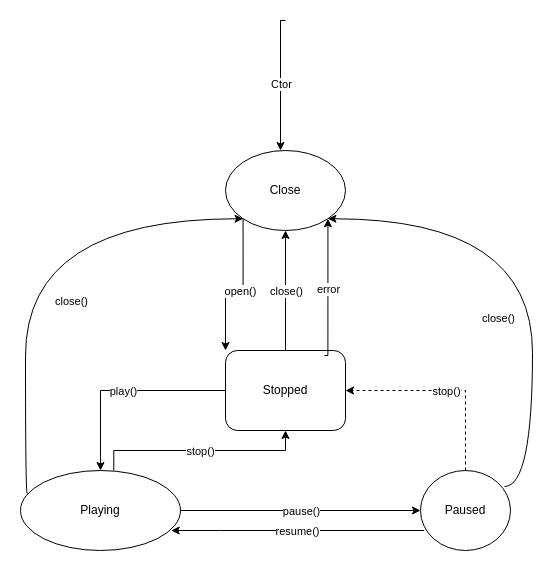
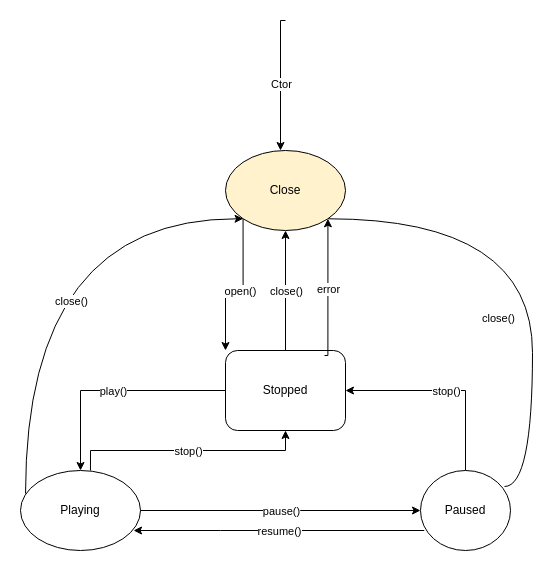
(286, 191) -> (286, 191)
(336, 219) -> (333, 219)
(466, 427) -> (466, 427)
(101, 511) -> (81, 511)
